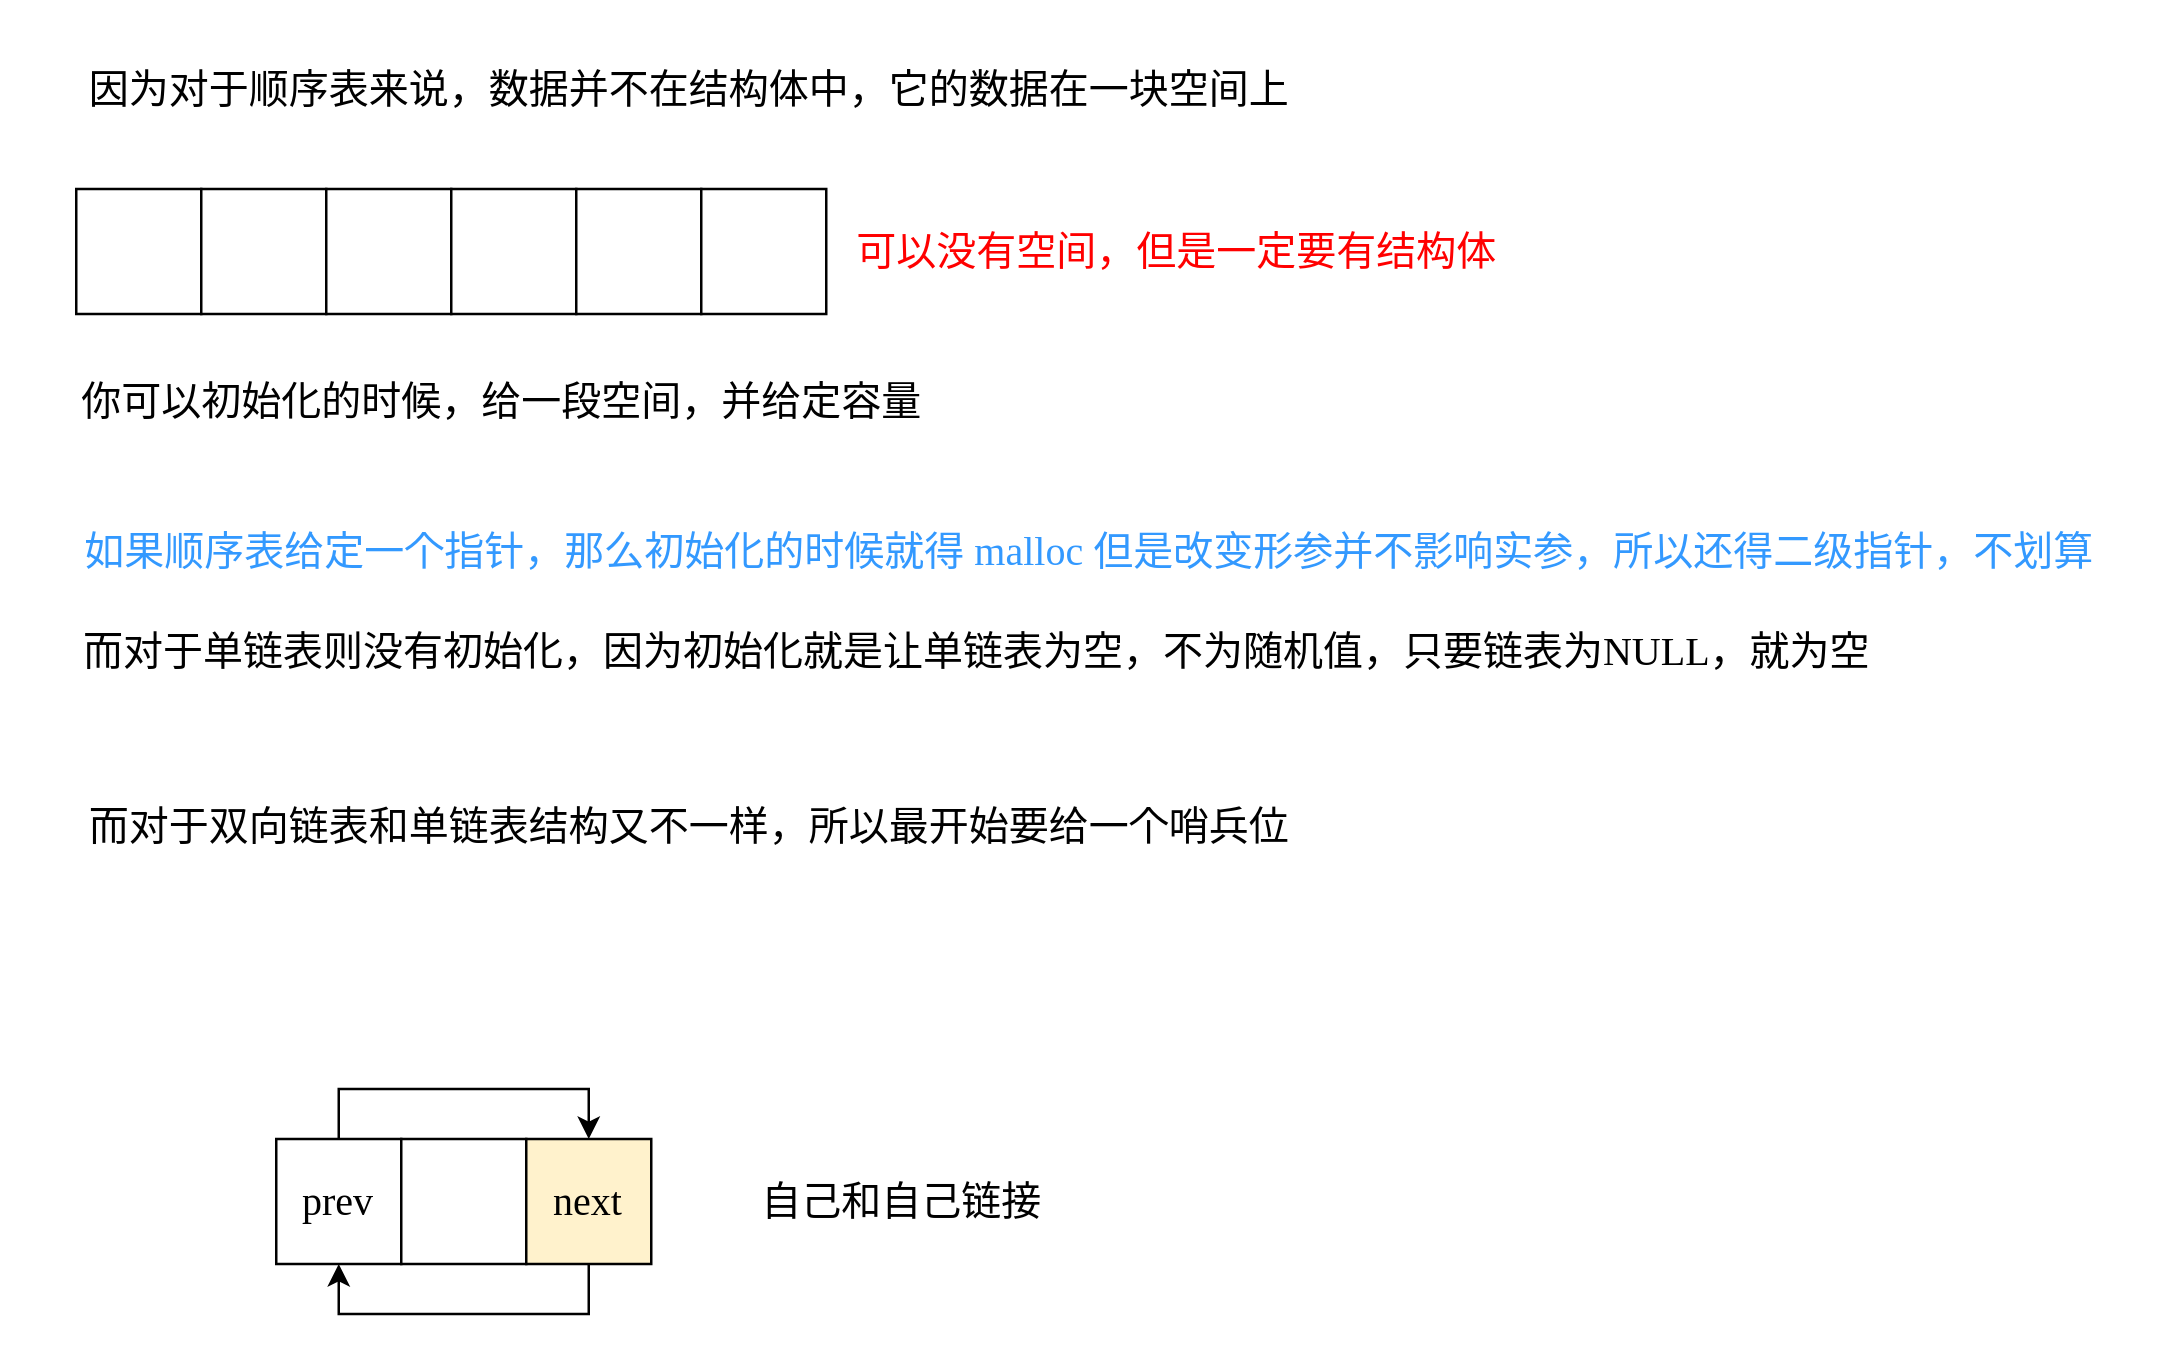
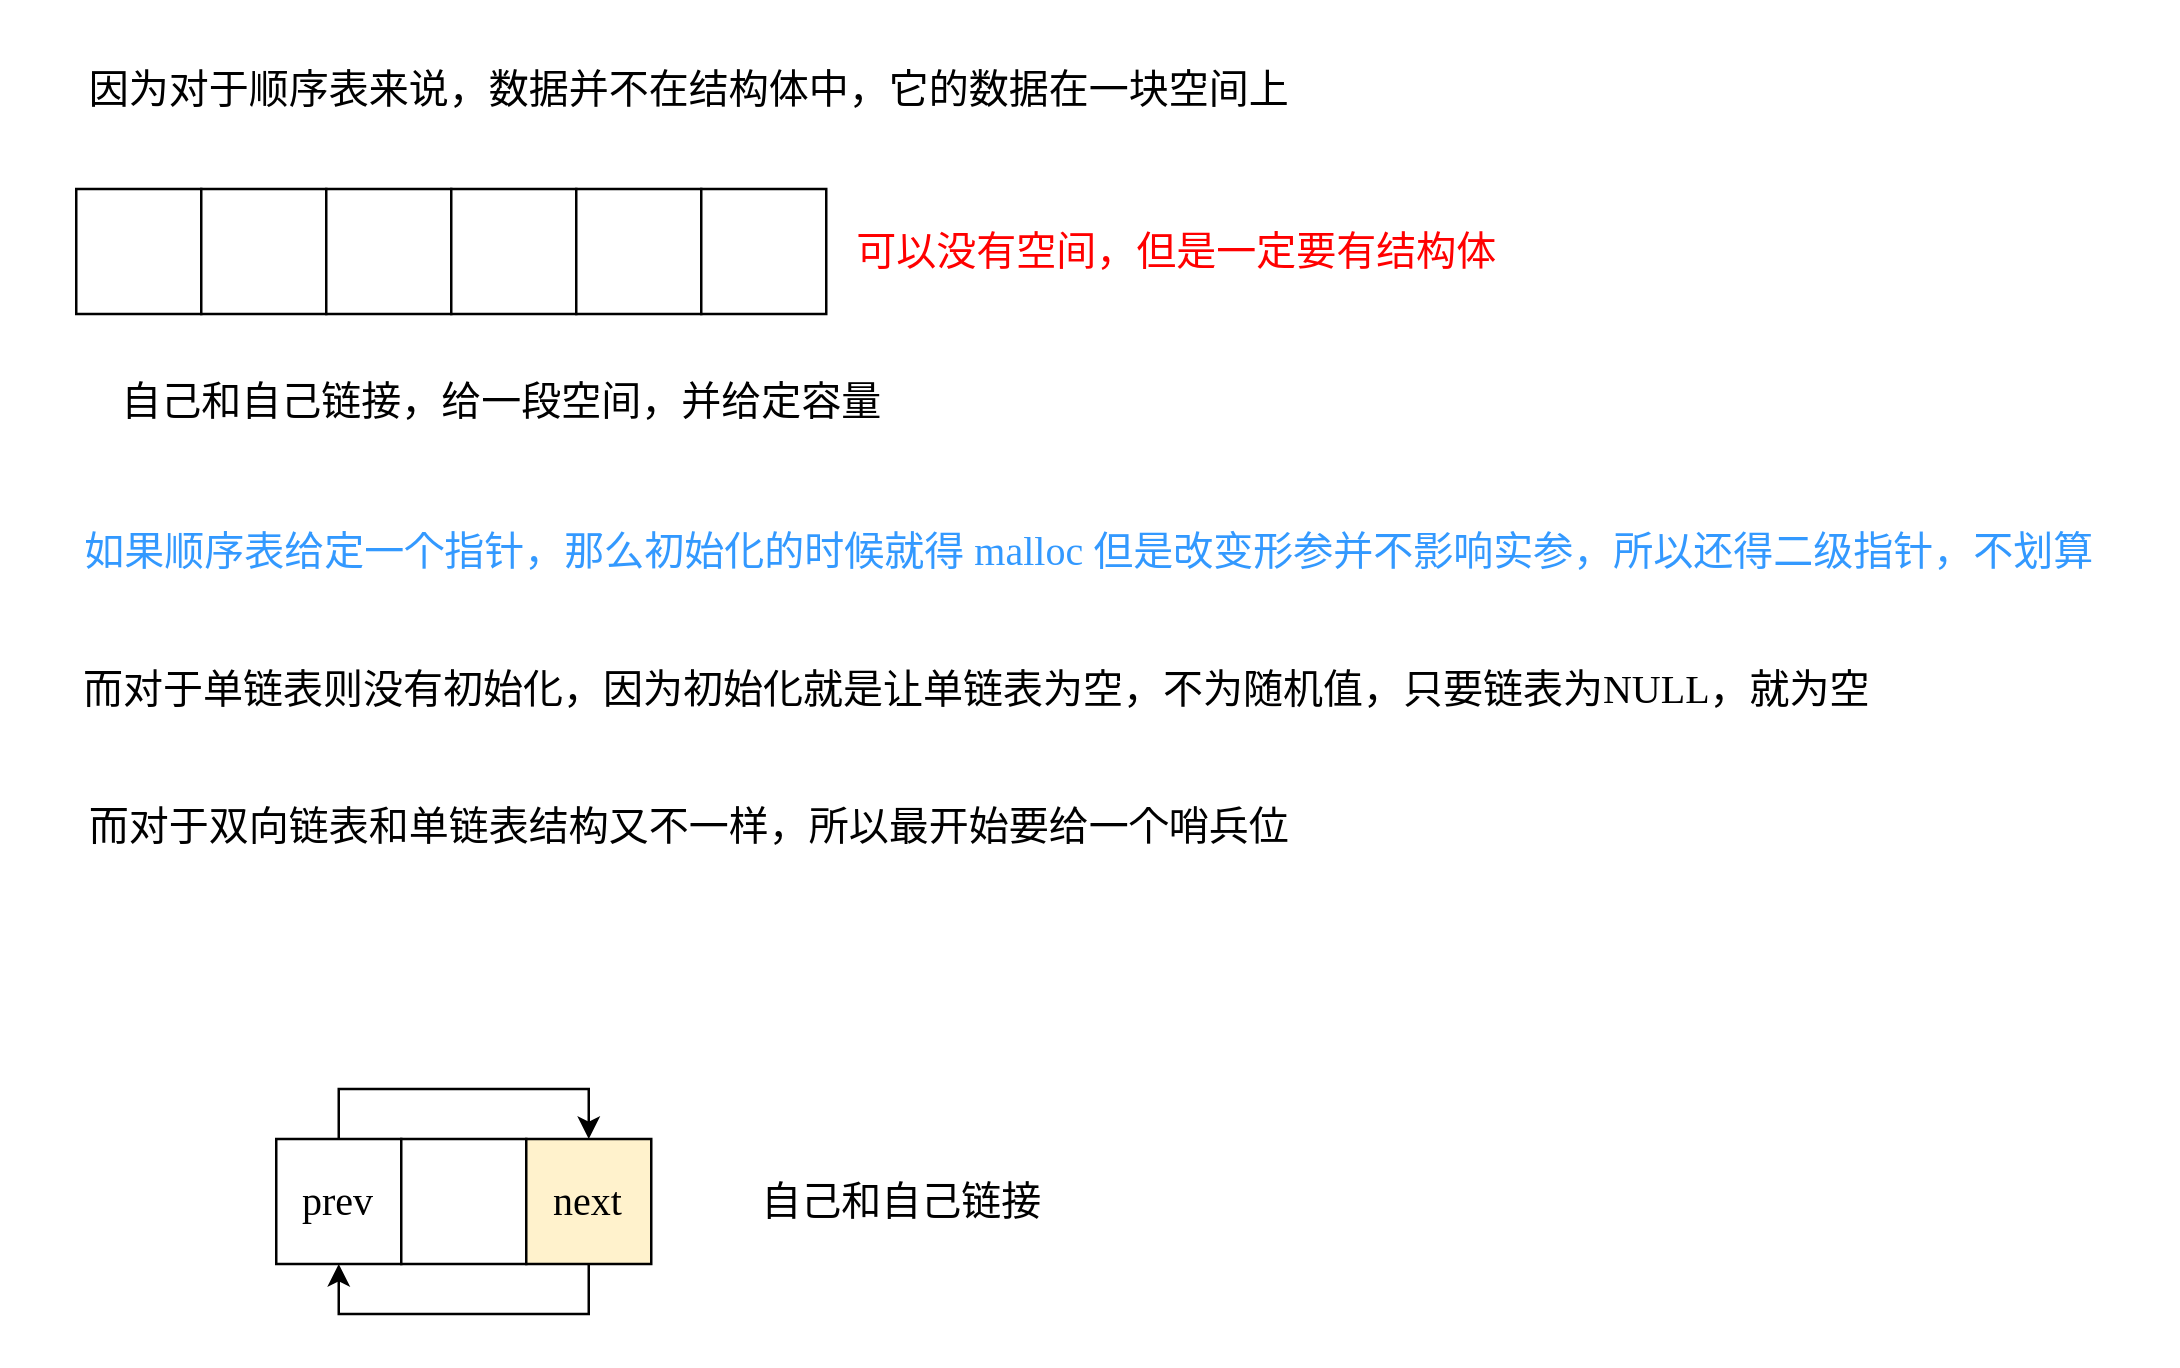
(503, 401) -> (503, 401)
(976, 651) -> (976, 689)
